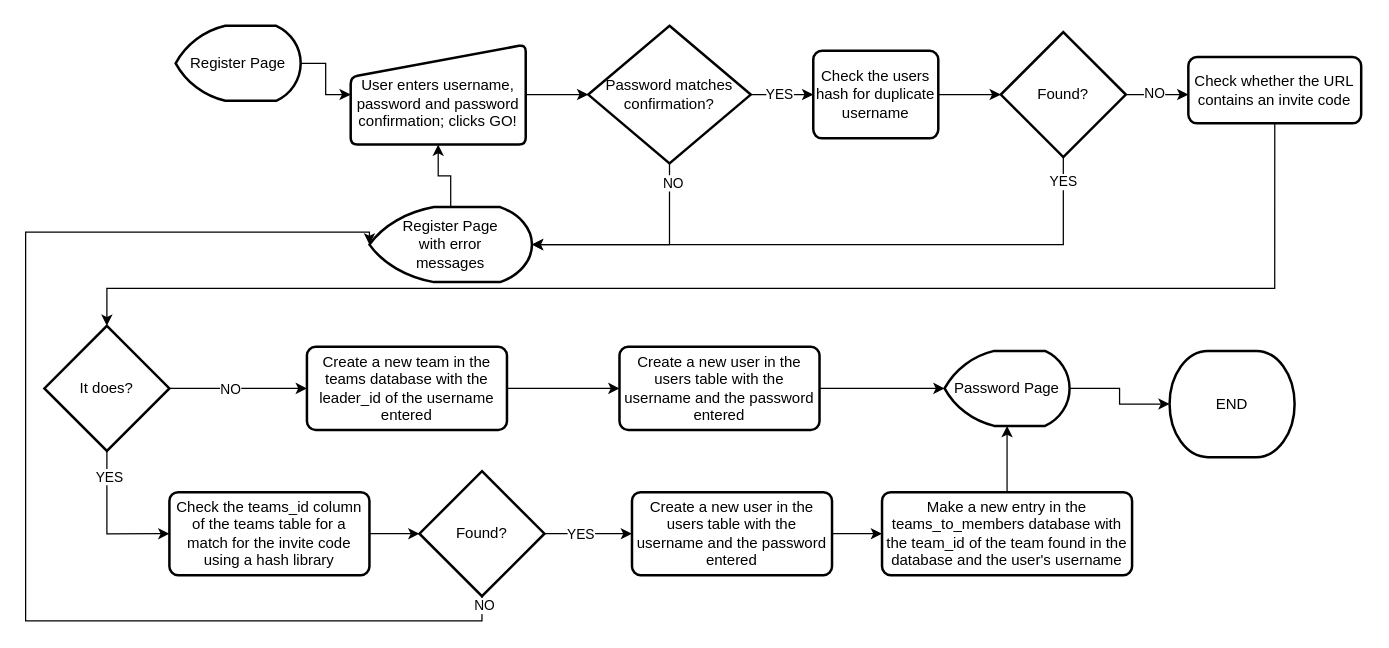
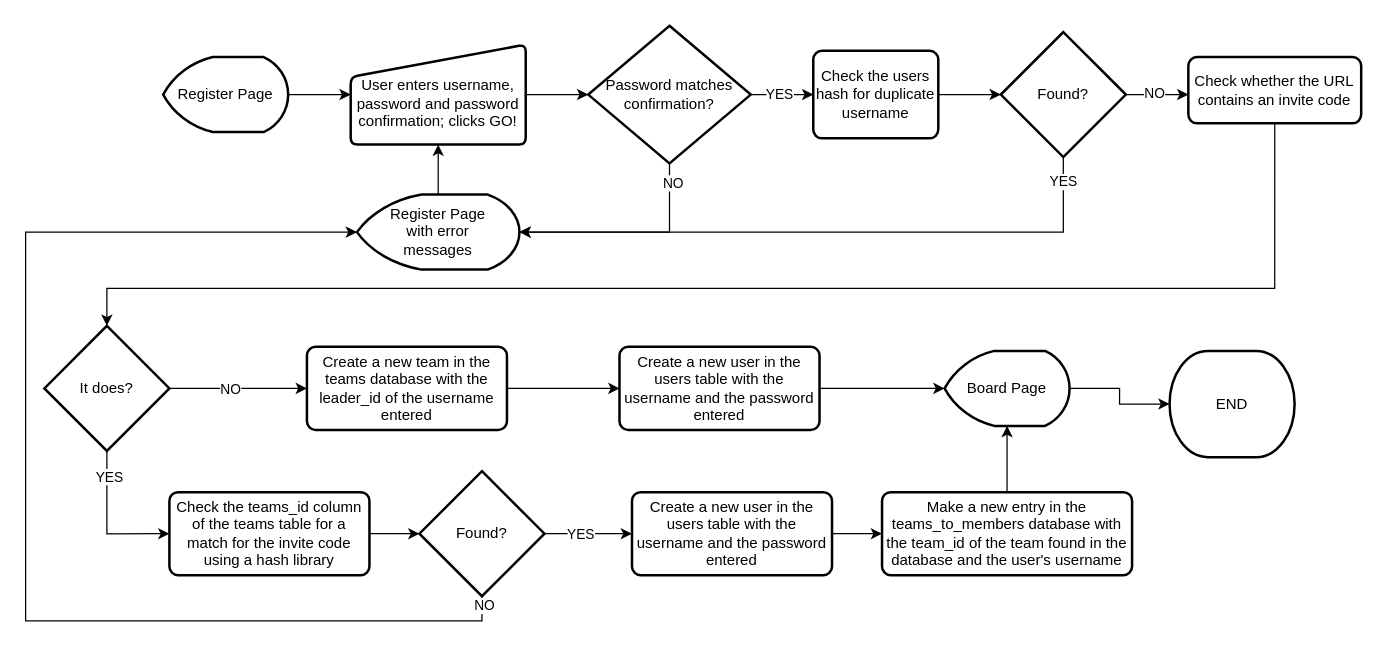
(238, 63) -> (226, 94)
(451, 244) -> (438, 232)
(1007, 388) -> (1007, 388)
